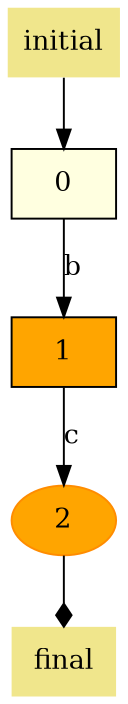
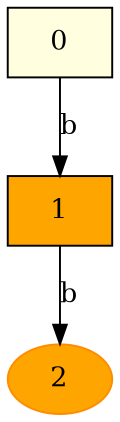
(64, 43) -> none
(72, 436) -> (70, 295)
(64, 662) -> none
